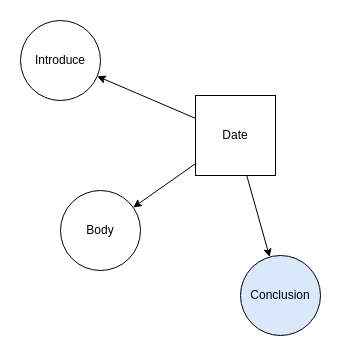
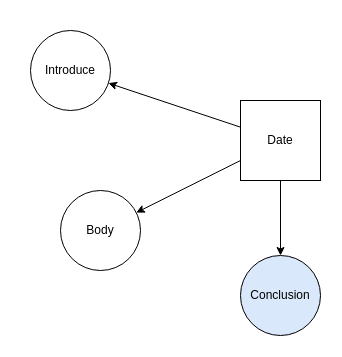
(61, 61) -> (71, 71)
(236, 136) -> (281, 141)
